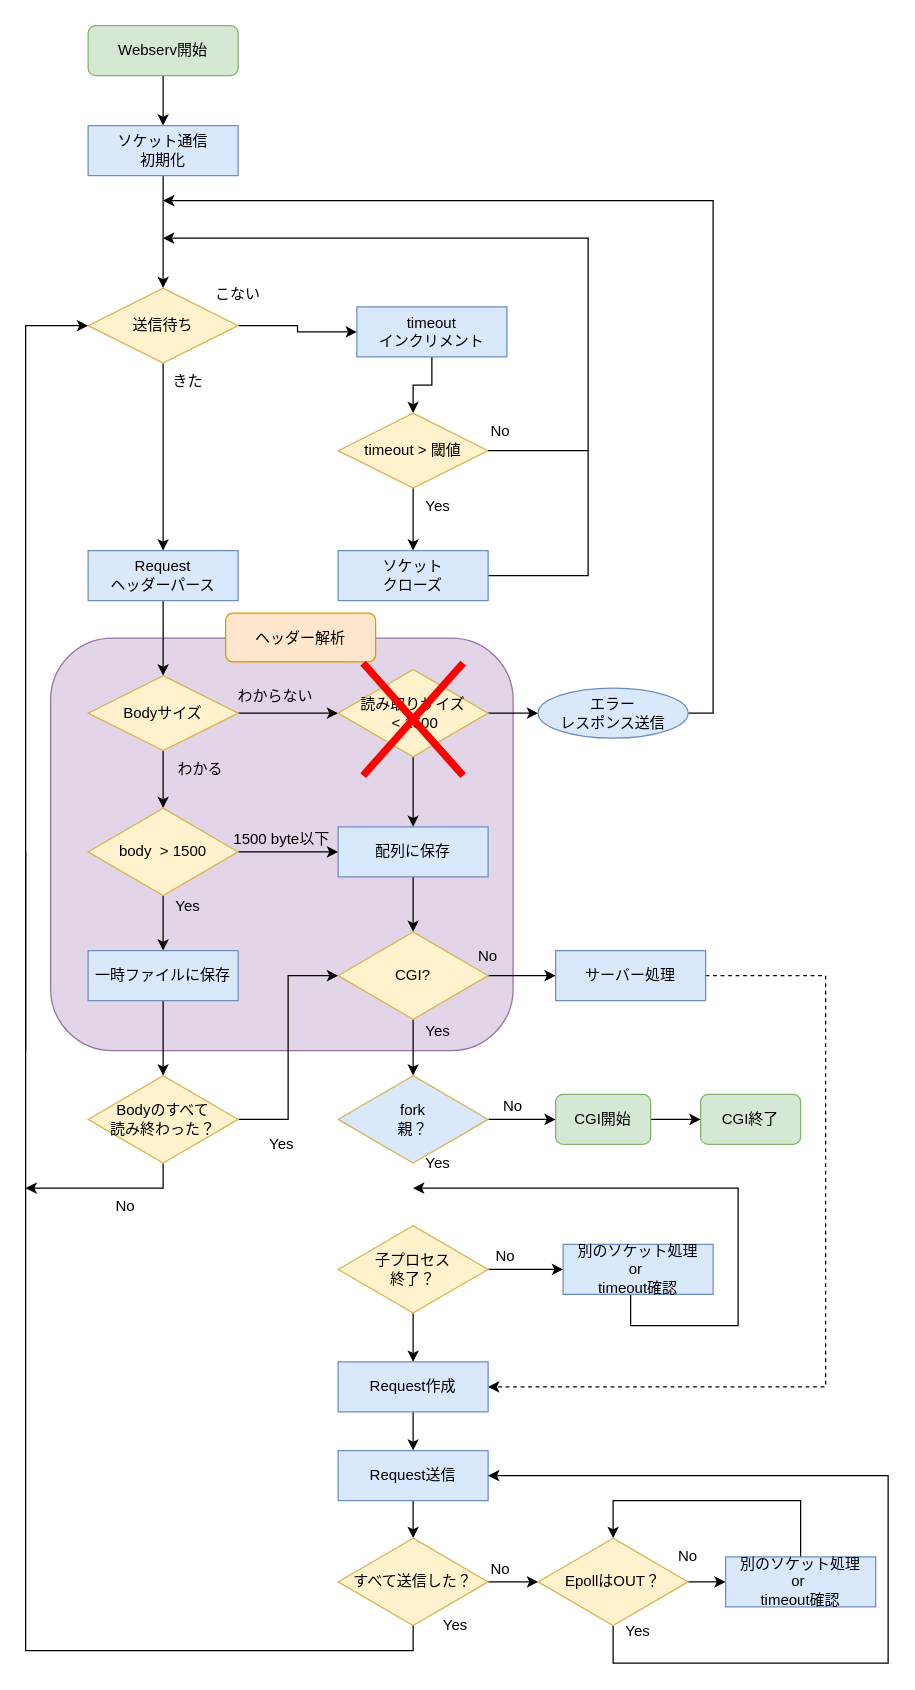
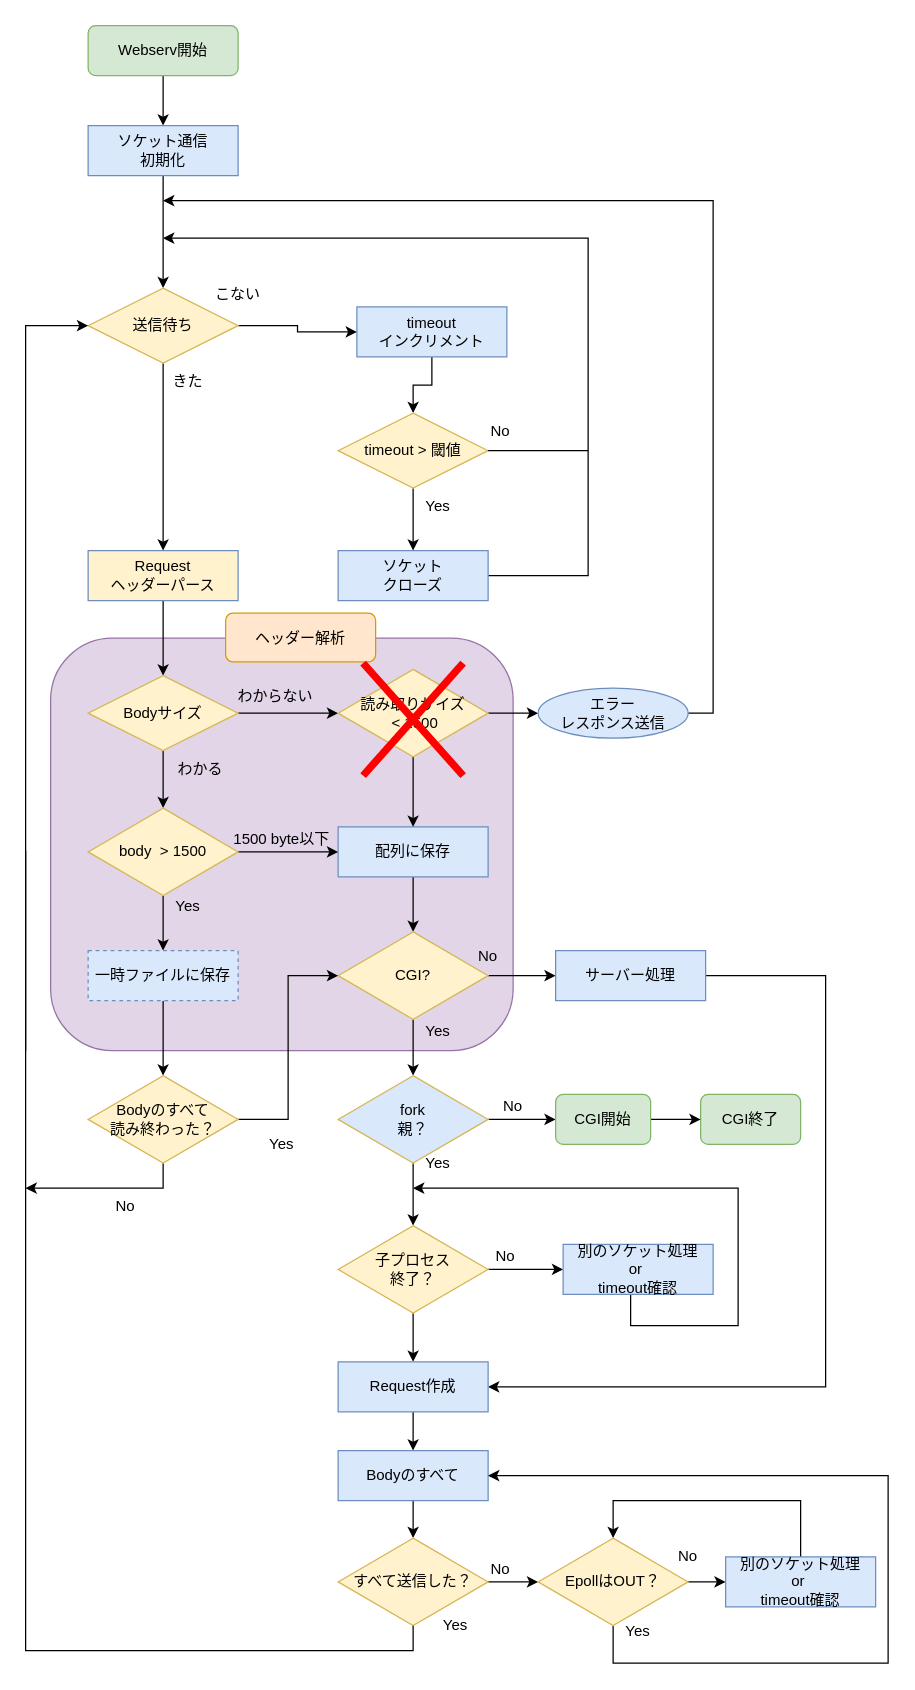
(163, 576) -> (163, 576)
(163, 976) -> (163, 976)
none -> (413, 1190)
(826, 1286) -> (826, 1286)
(413, 1476) -> (413, 1476)
